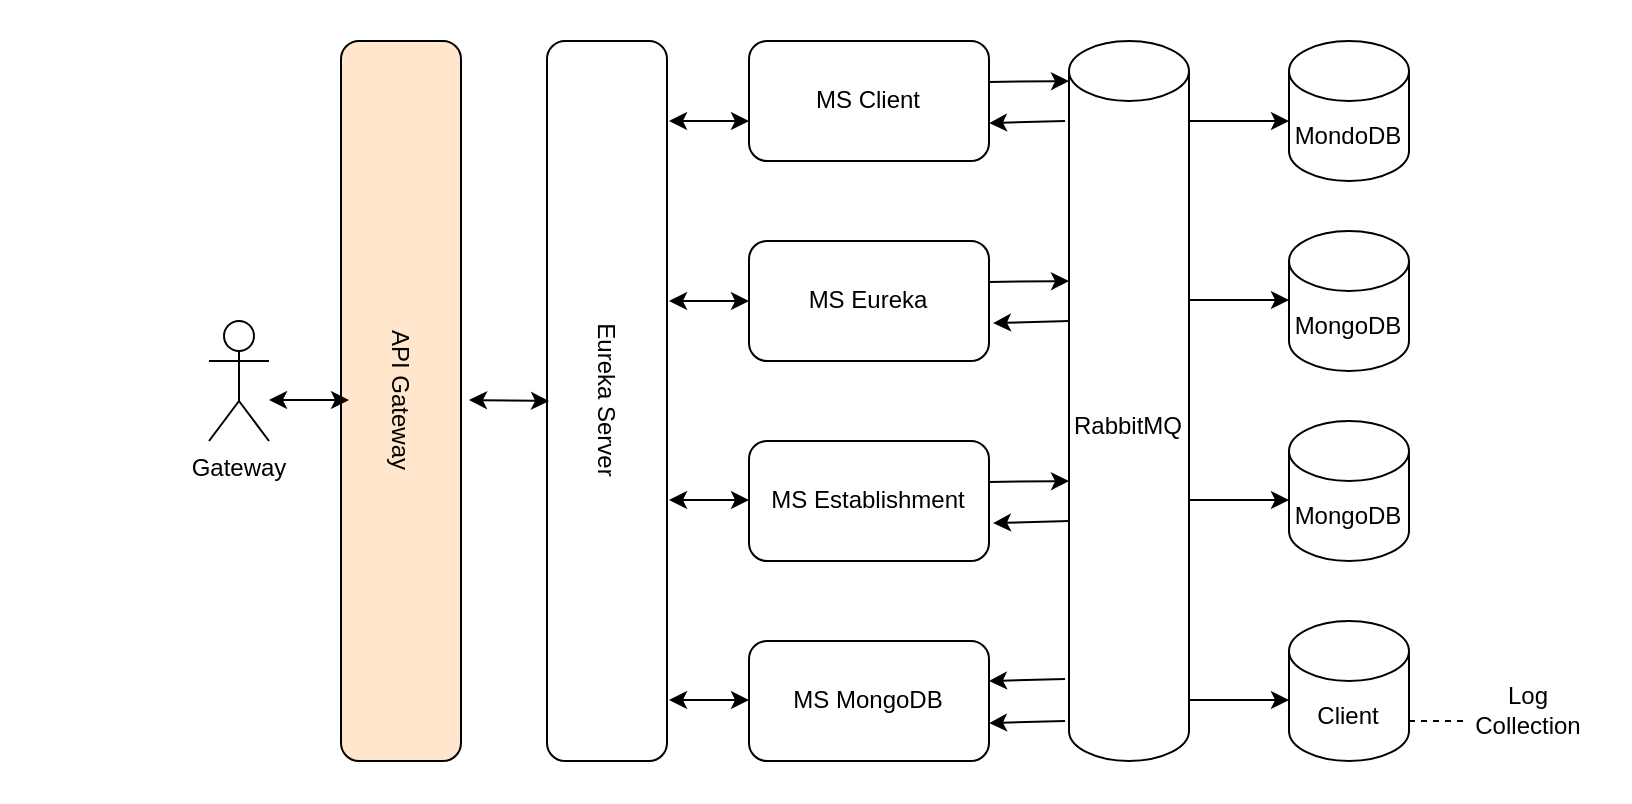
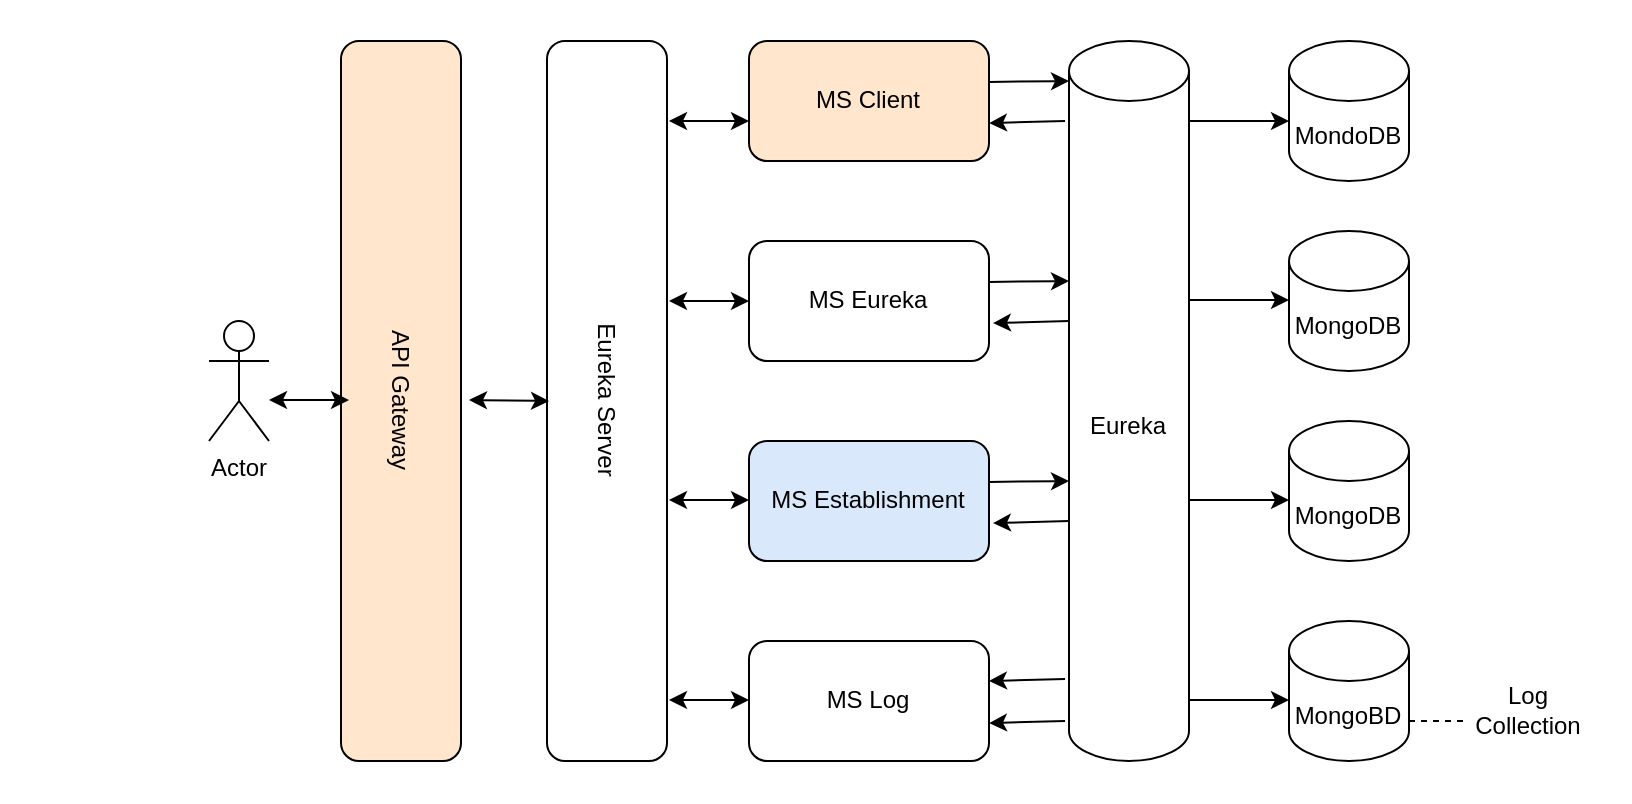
(869, 101) -> (869, 101)
(1129, 427) -> (1129, 427)
(240, 469) -> (240, 469)
(869, 501) -> (869, 501)
(869, 701) -> (869, 701)
(1349, 717) -> (1349, 717)
